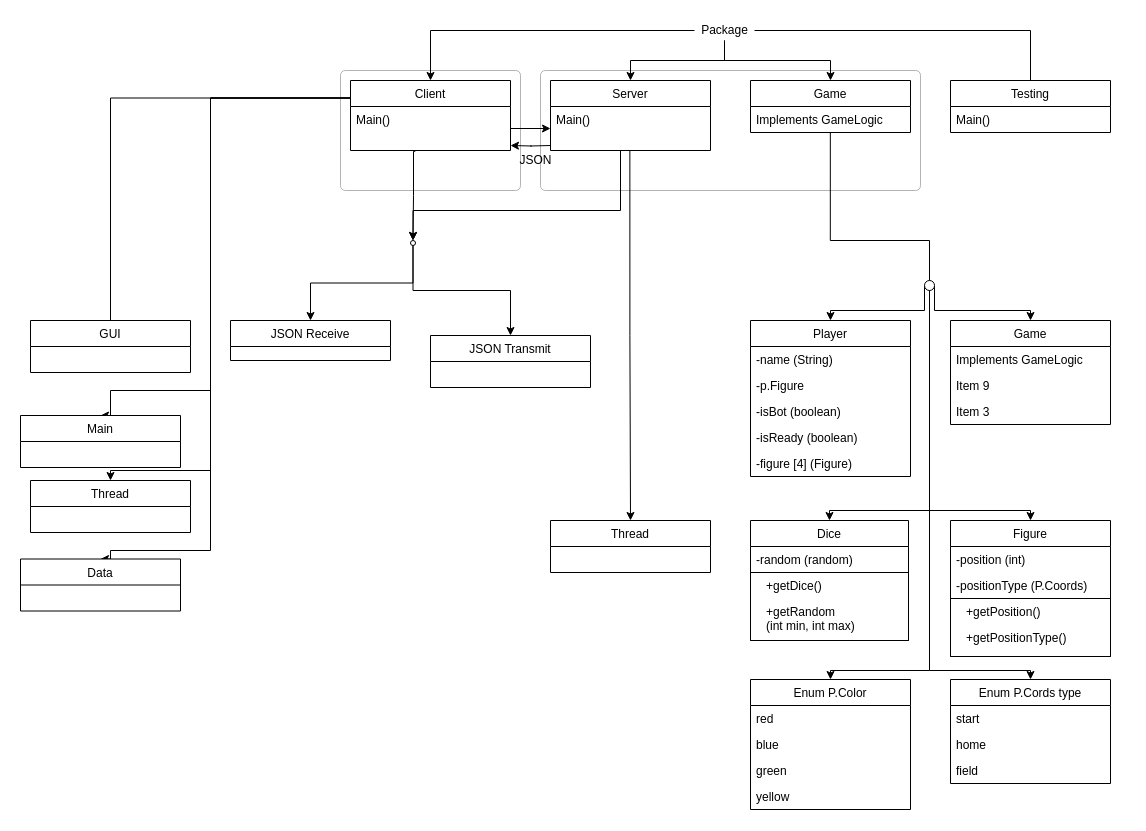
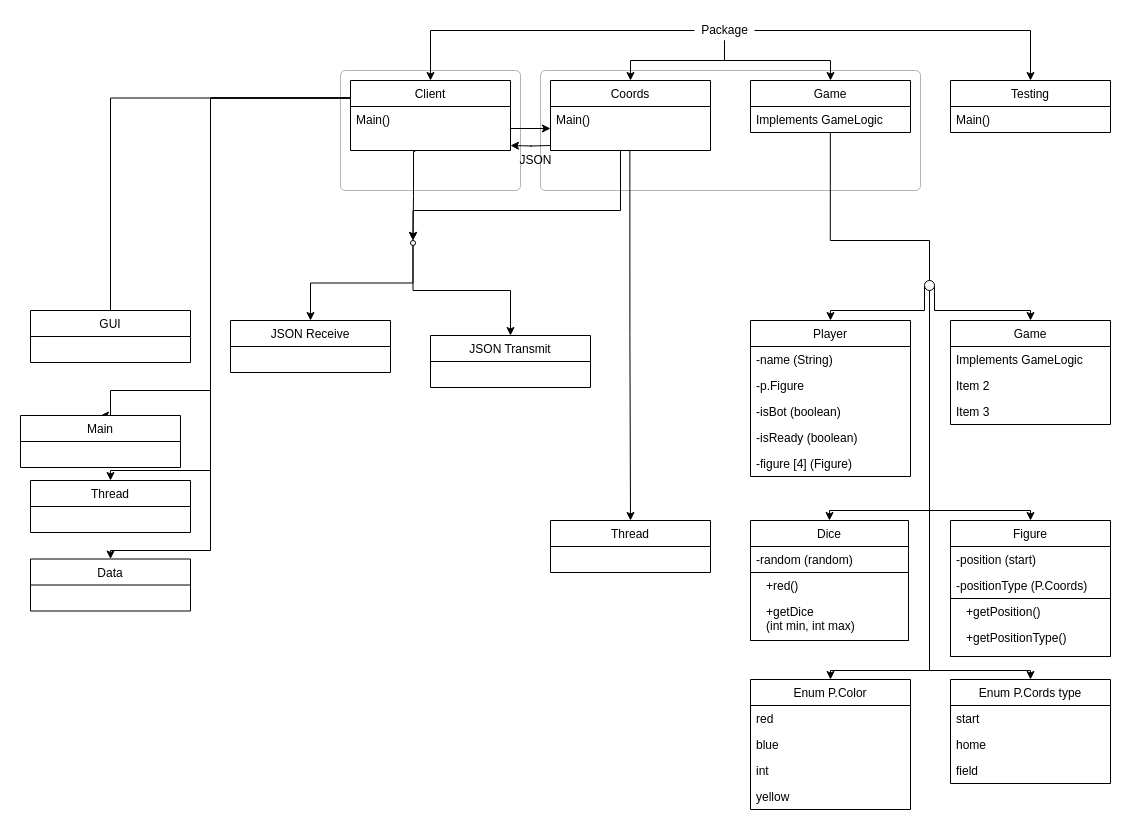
(1031, 75) -> (1031, 72)
(630, 94) -> (630, 94)
(311, 341) -> (311, 347)
(111, 347) -> (111, 337)
(975, 386) -> (975, 386)
(1000, 560) -> (1008, 560)
(101, 585) -> (111, 585)
(798, 586) -> (786, 586)
(800, 612) -> (791, 612)
(773, 771) -> (765, 771)
